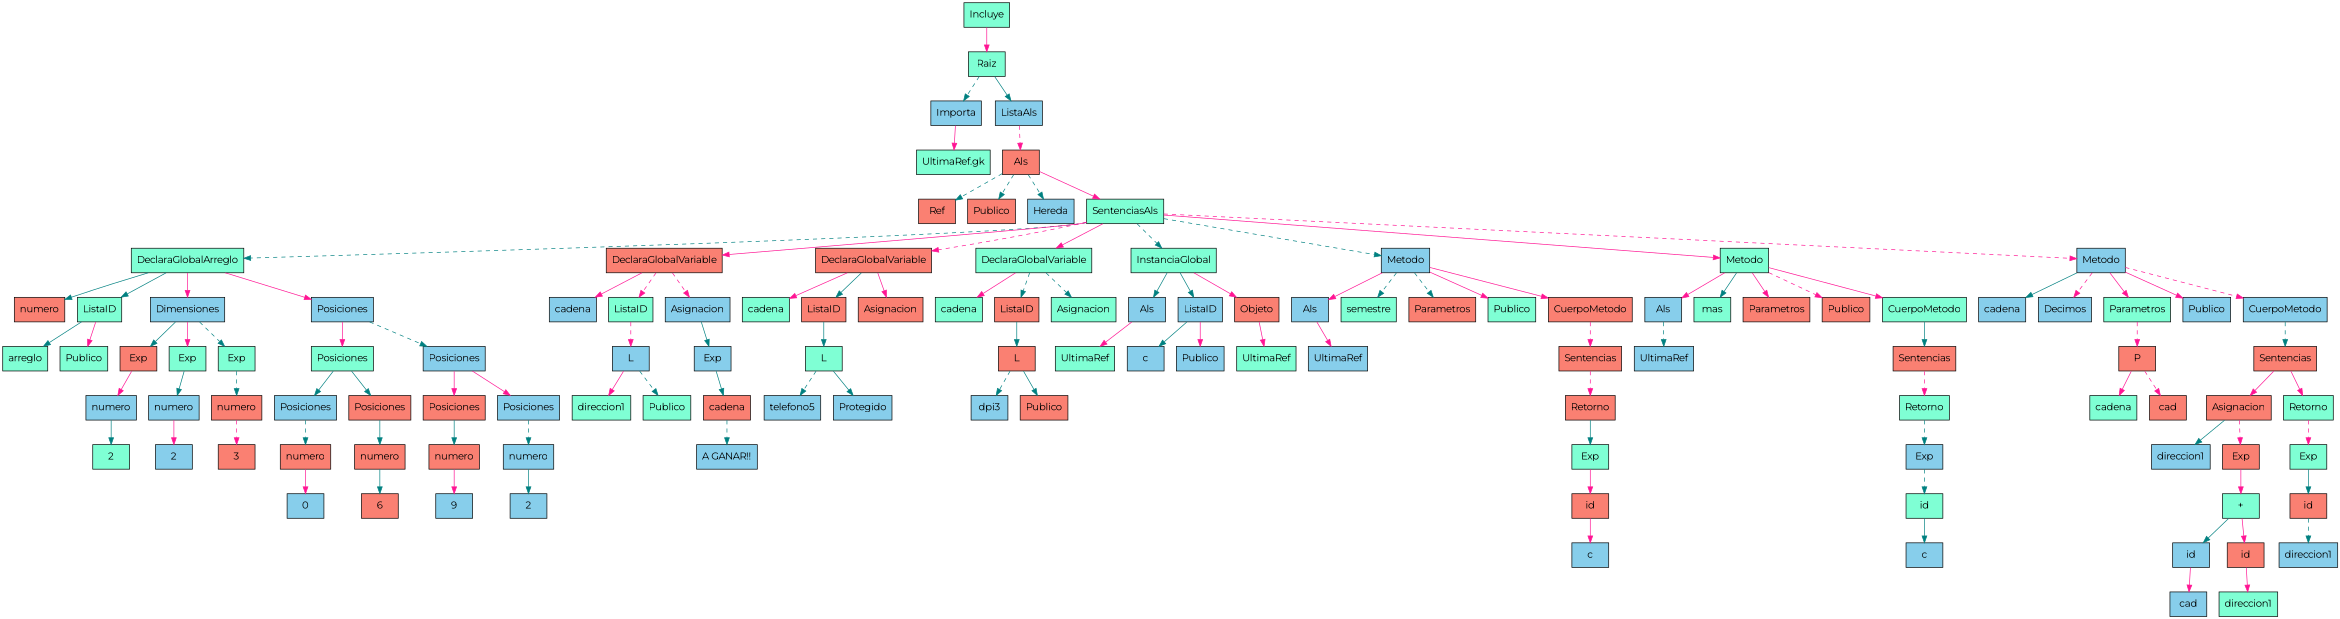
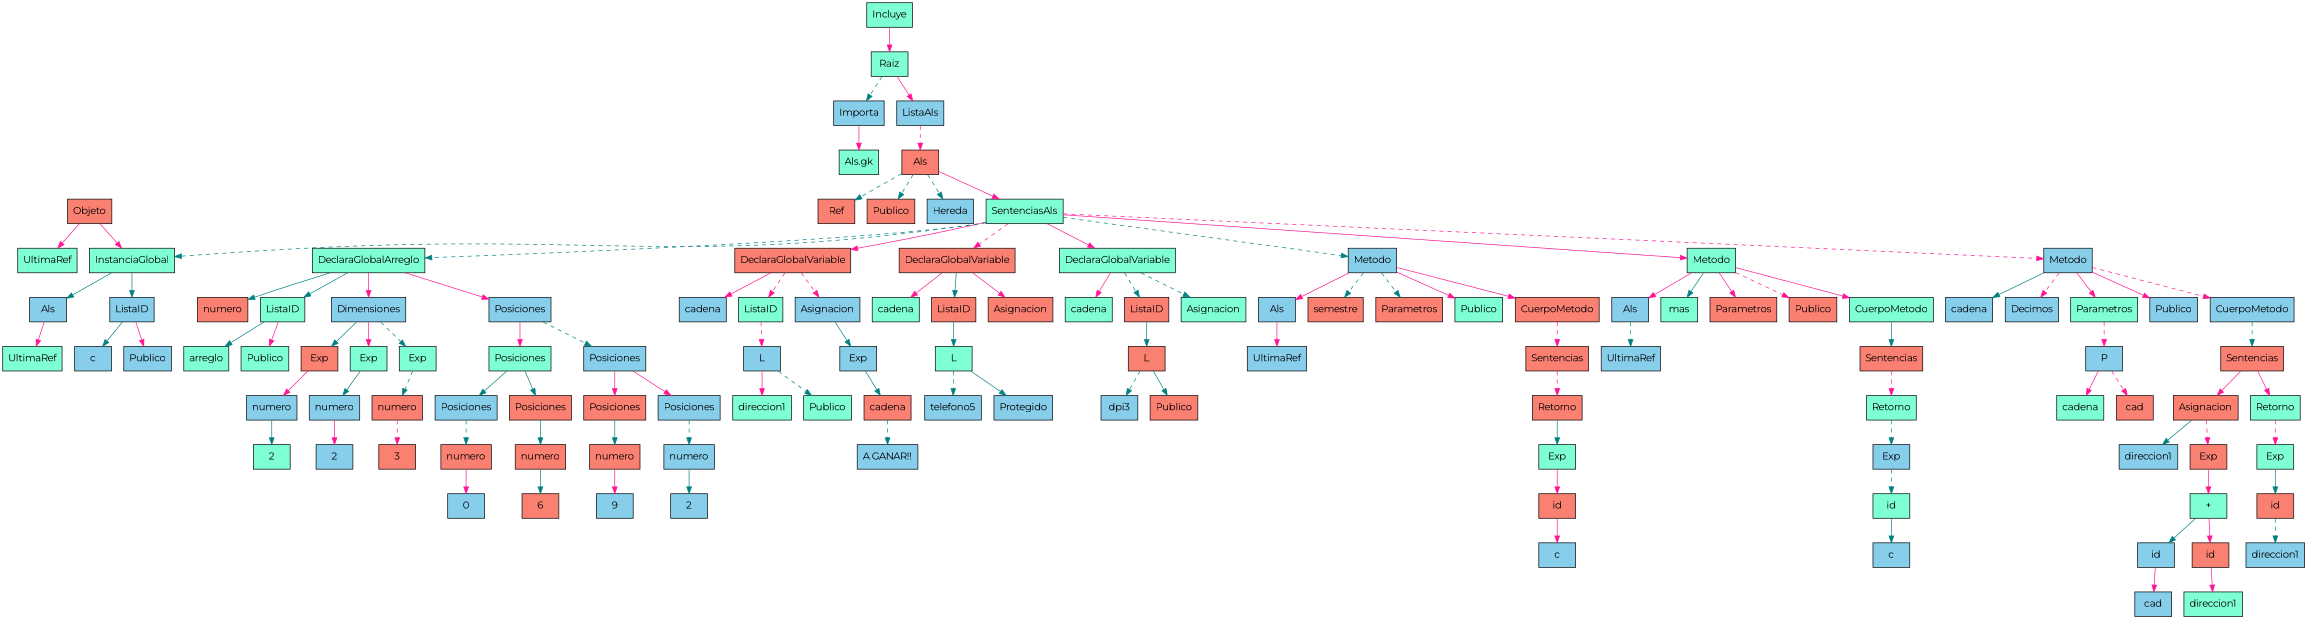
(1001, 86) -> (903, 86)
(953, 162) -> (859, 162)
(1212, 283) -> (109, 233)
(1369, 310) -> (1336, 310)
(2137, 359) -> (2104, 359)
